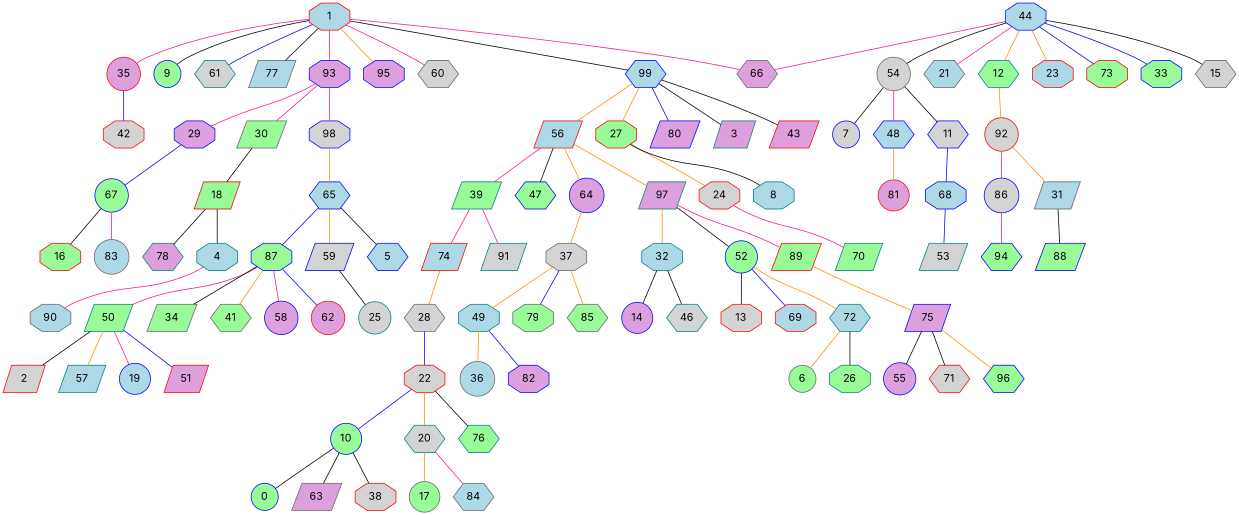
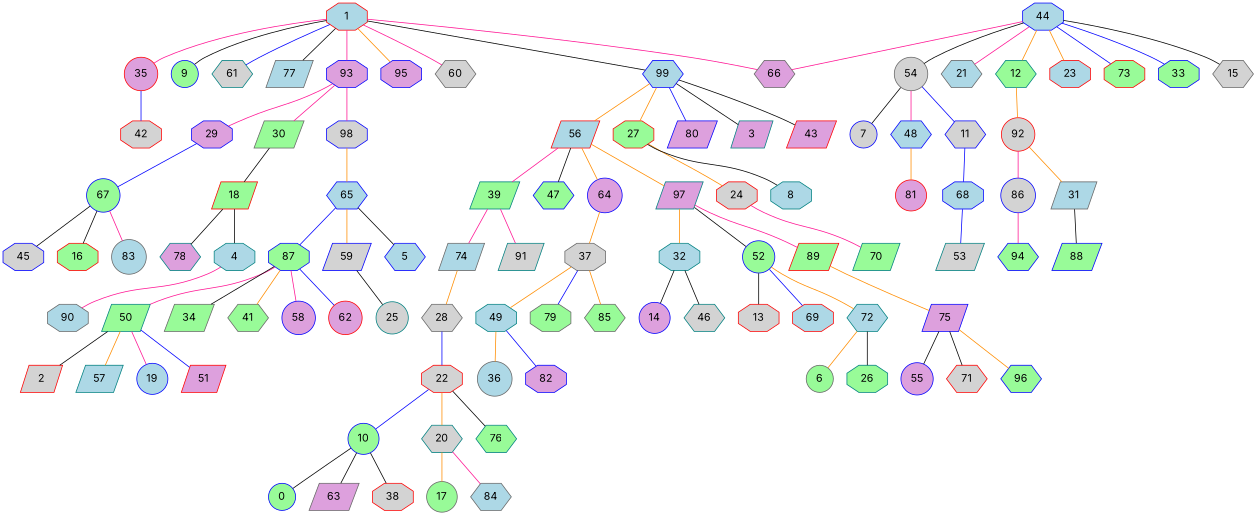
(921, 104) -> (938, 104)
none -> (23, 257)
(444, 257) -> (462, 257)
